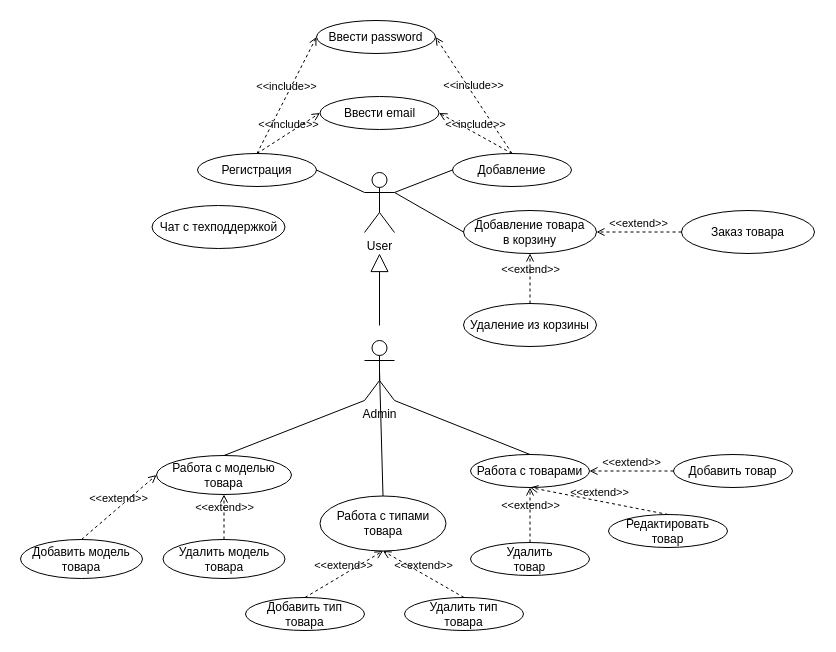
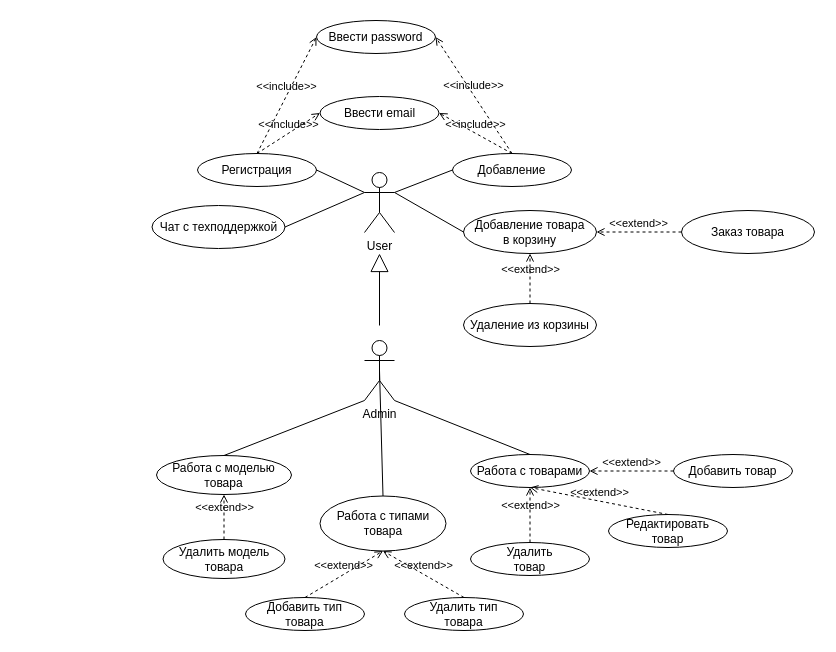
none -> (324, 210)
(118, 508) -> none
(82, 559) -> none
